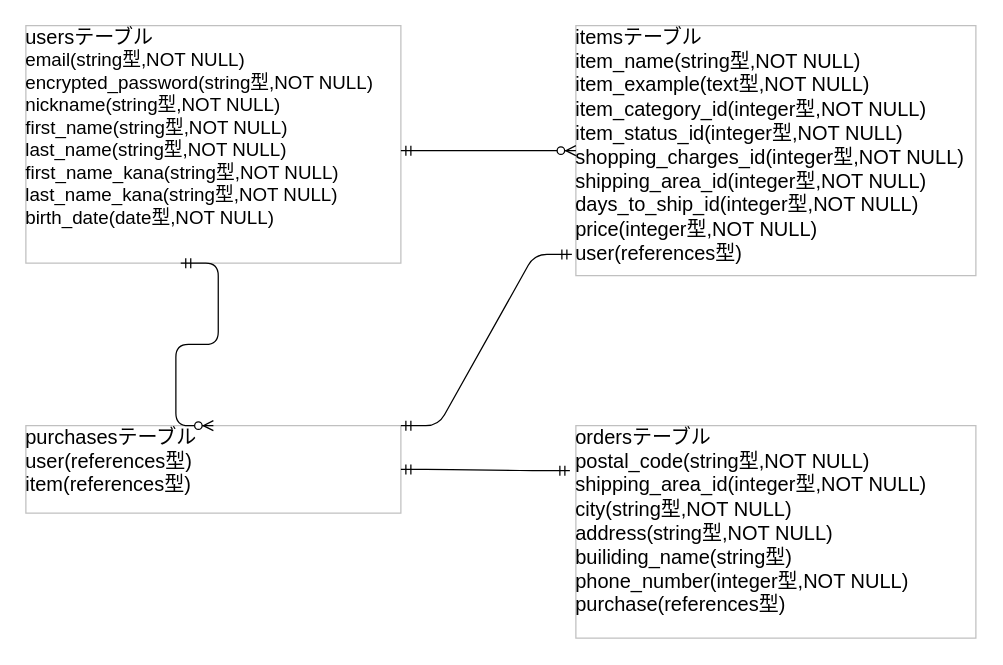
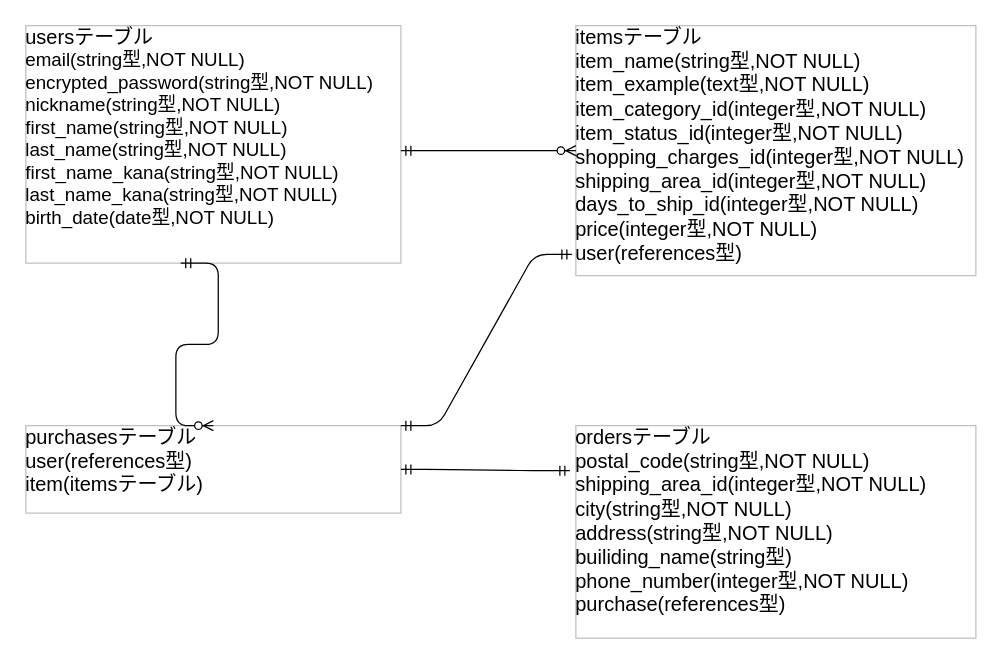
(100, 453) -> (100, 453)
